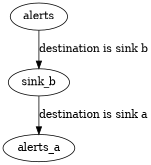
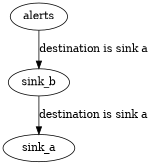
(94, 49) -> (94, 49)
(39, 148) -> (39, 148)
